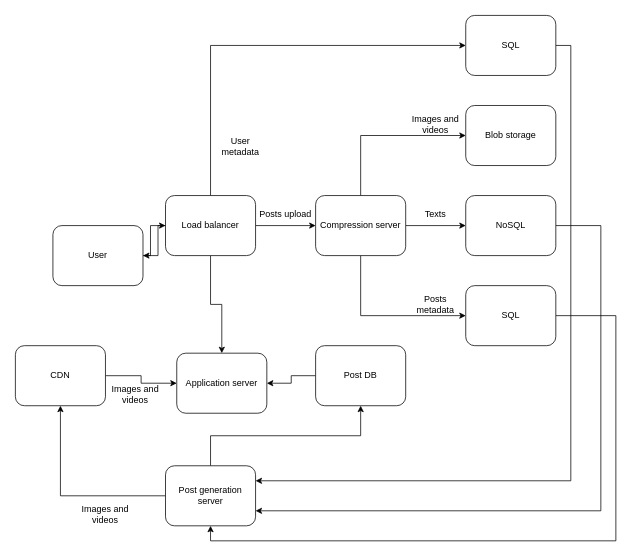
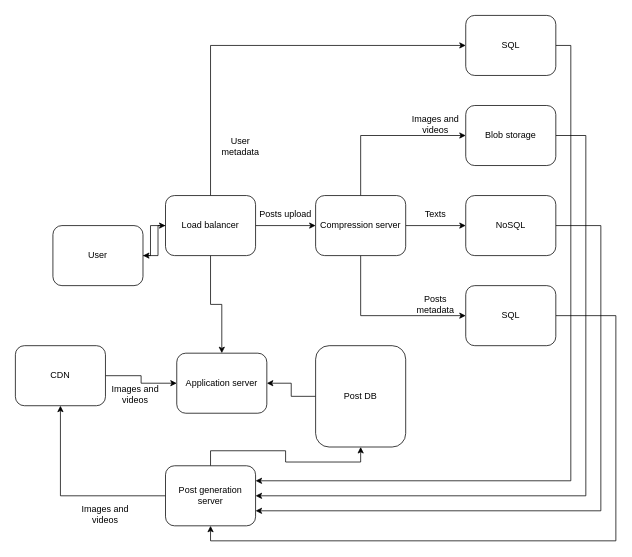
(360, 375) -> (360, 396)
none -> (585, 462)
